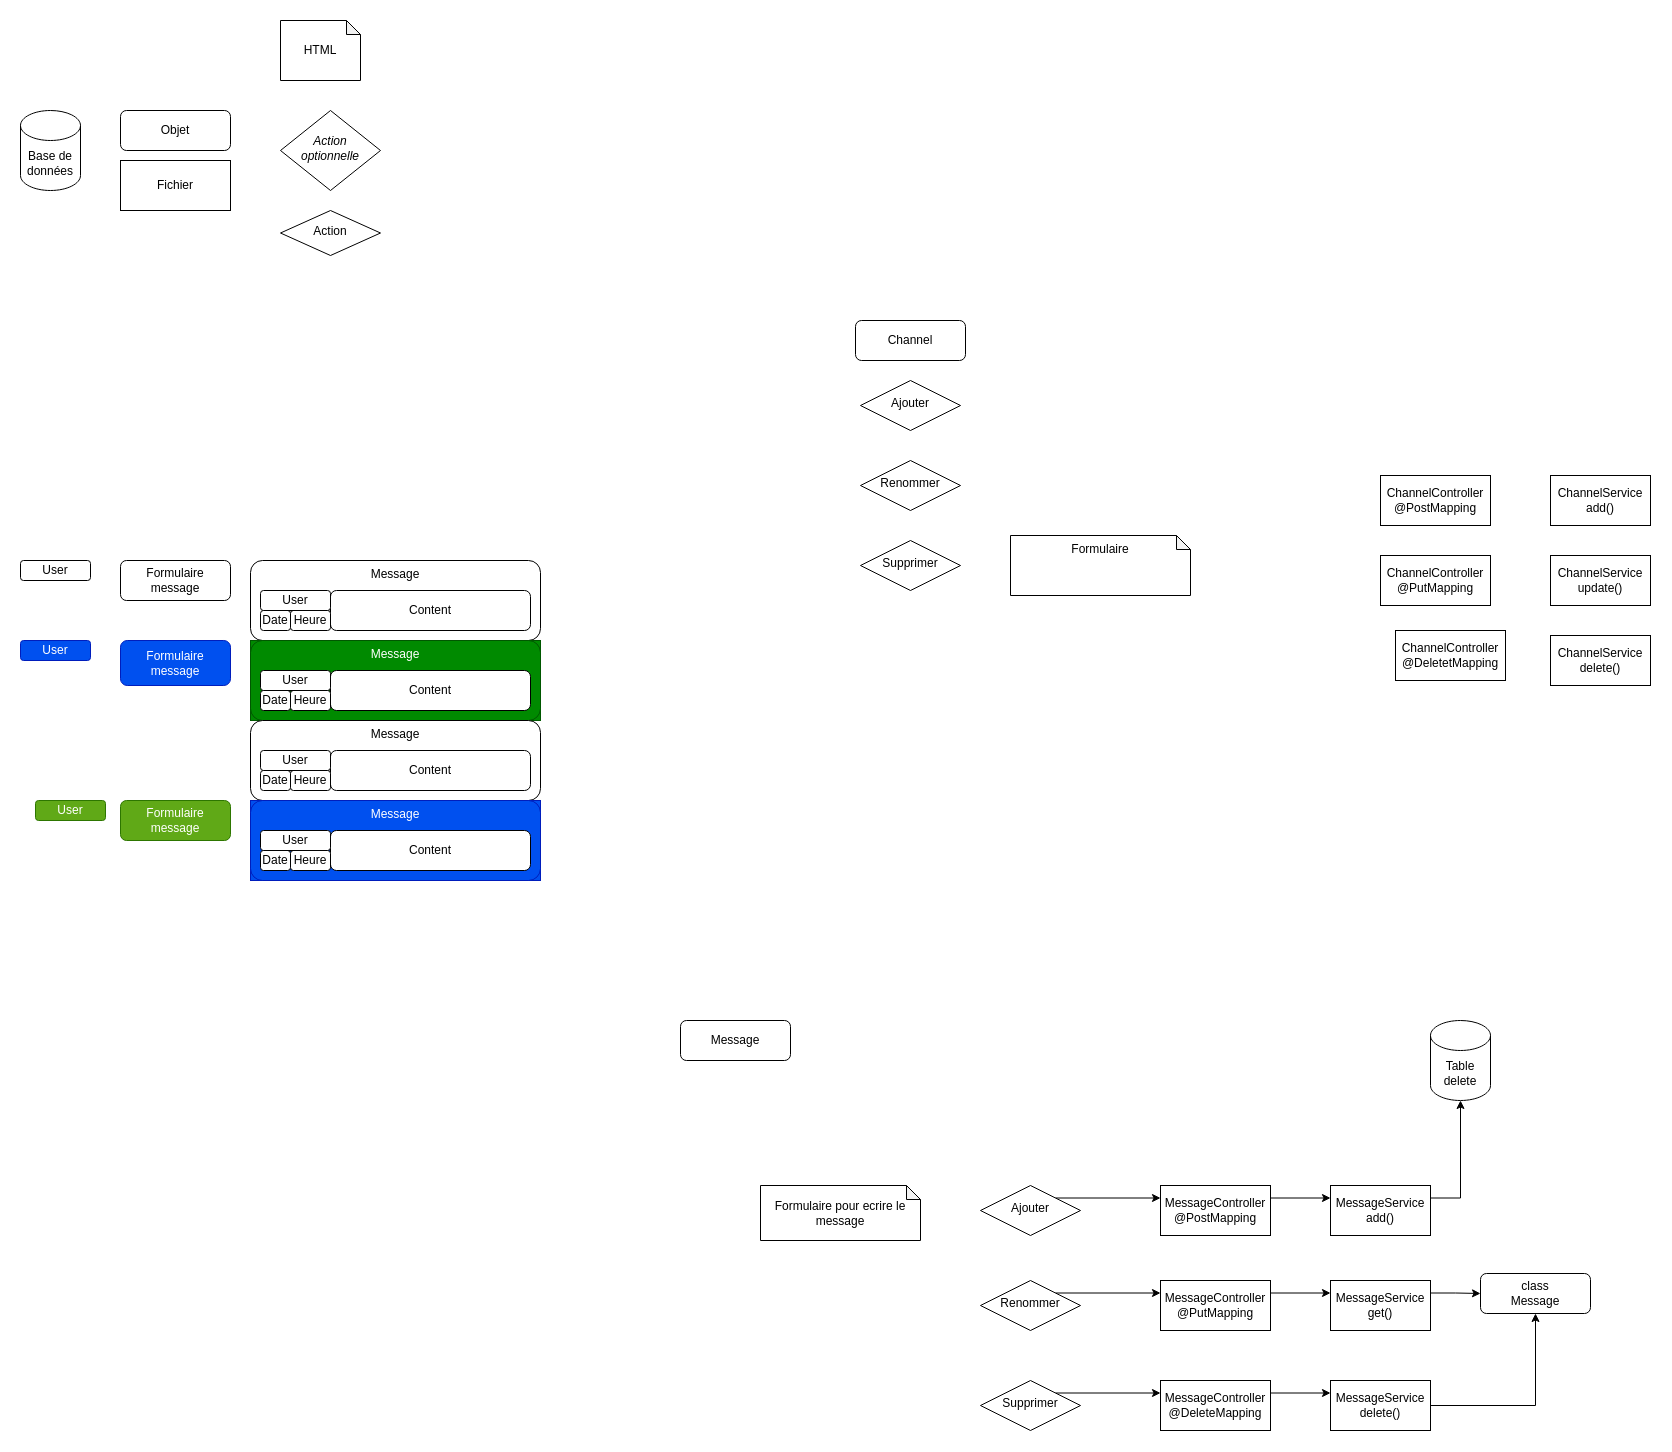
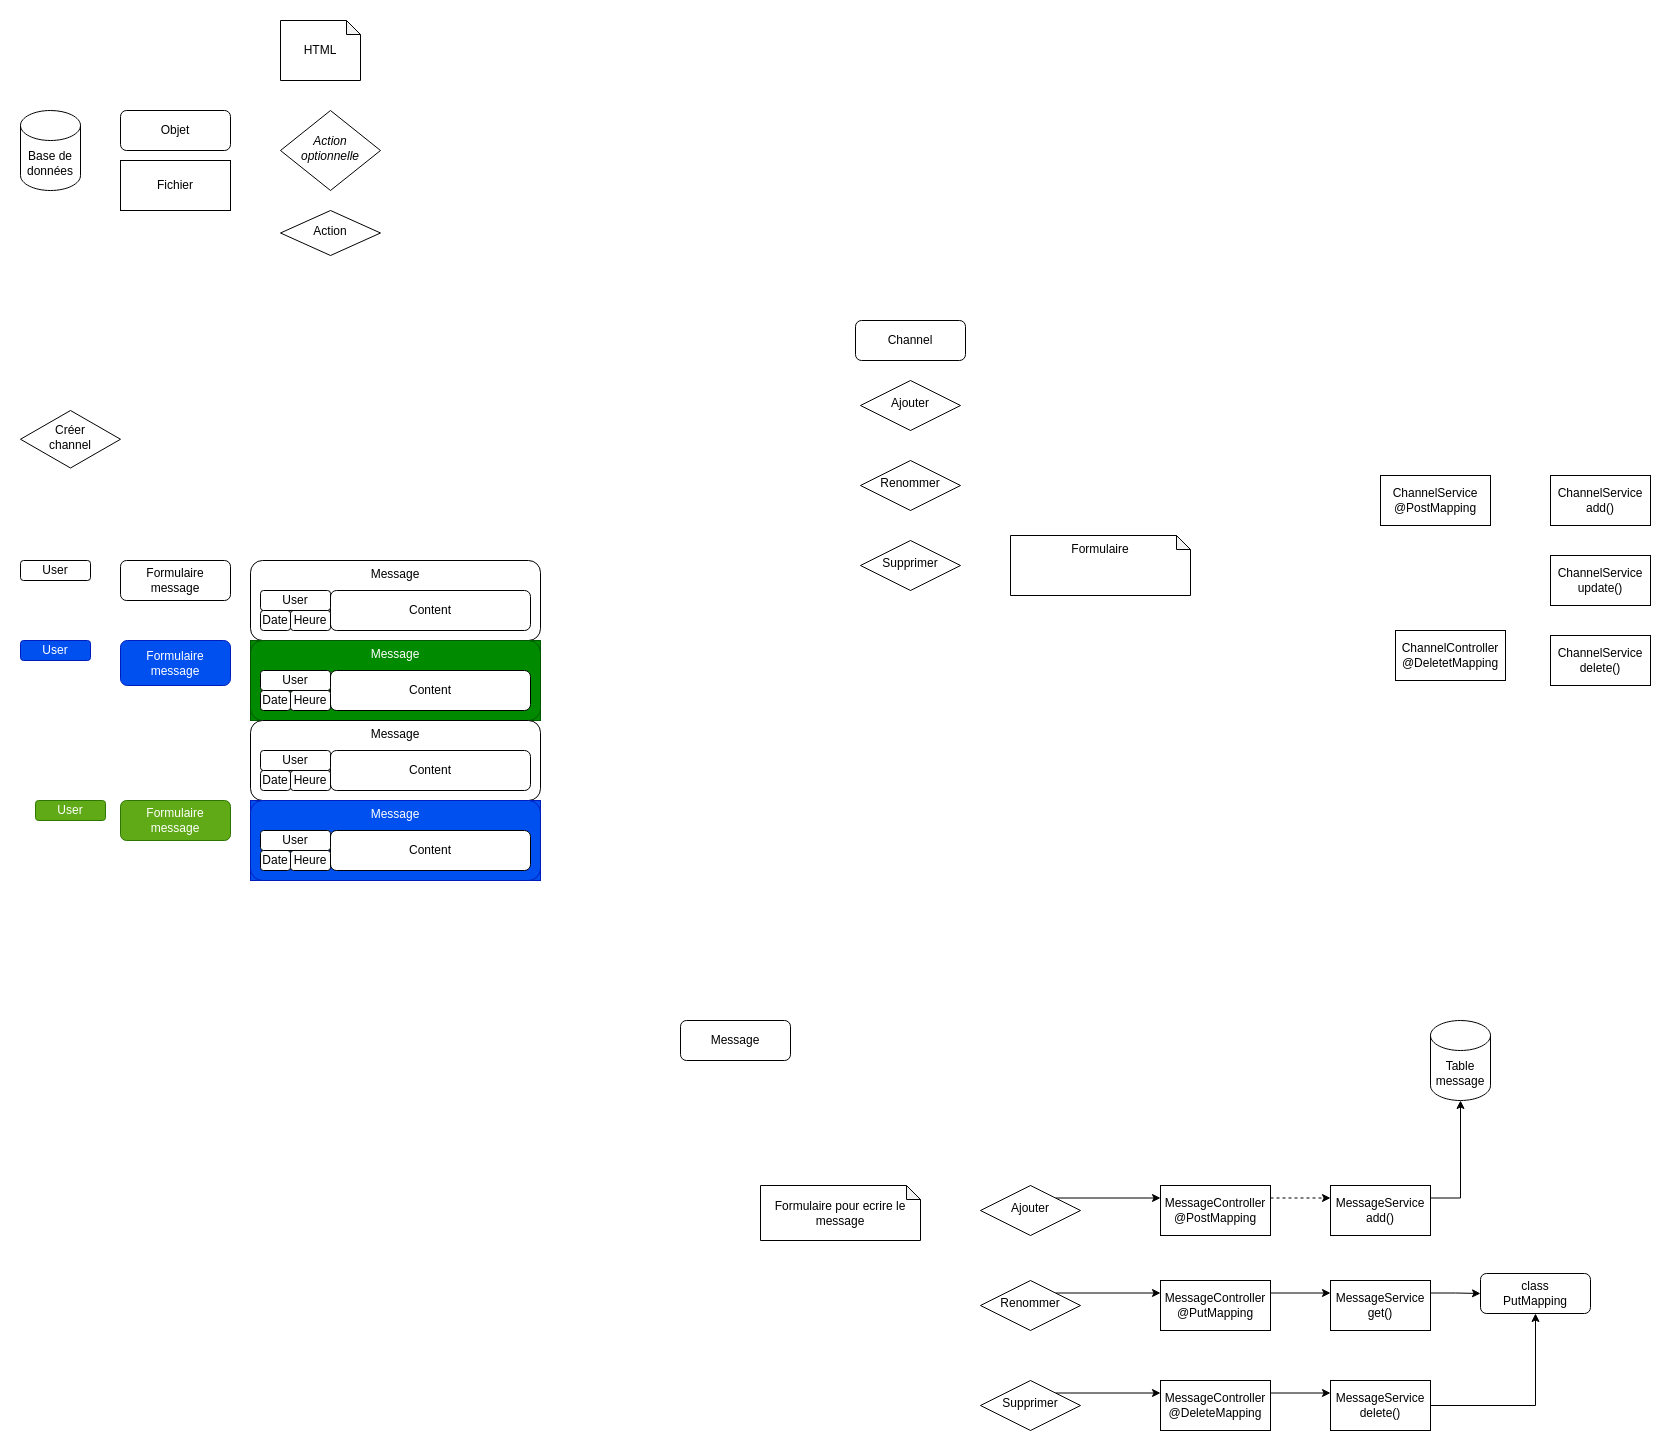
none -> (71, 439)
(1436, 501) -> (1436, 501)
(1436, 581) -> none
(1461, 1074) -> (1461, 1074)
(1298, 1198) -> (1298, 1198)
(1536, 1294) -> (1536, 1294)
